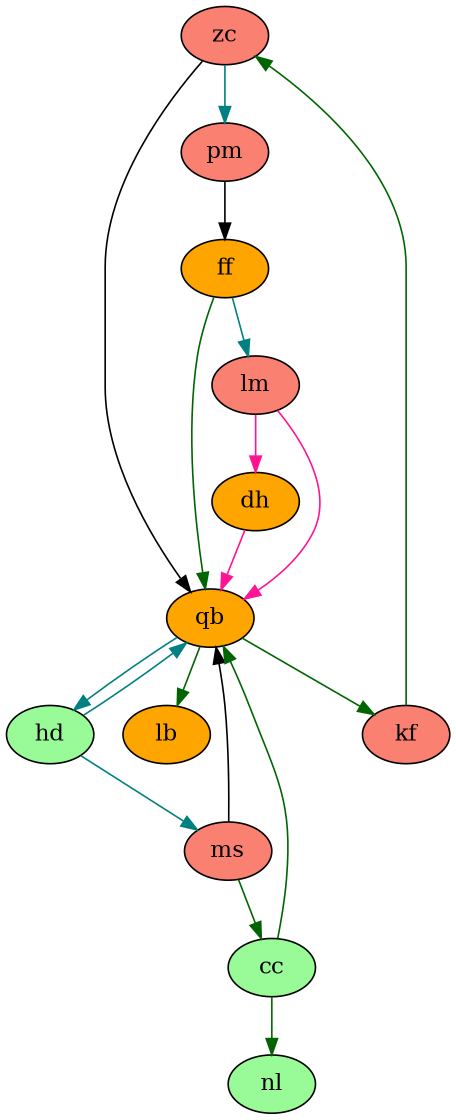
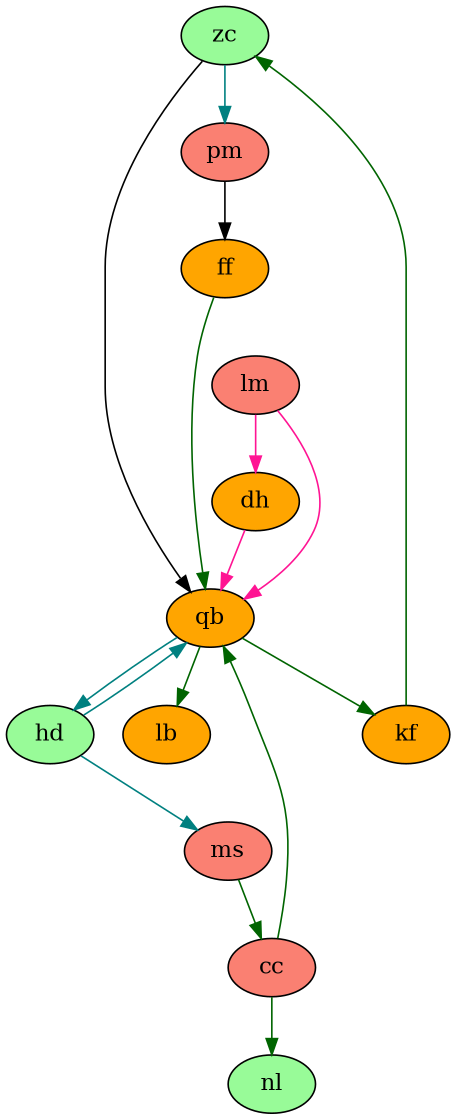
(225, 36) -> (225, 36)
(238, 319) -> none
(406, 735) -> (406, 735)
(227, 742) -> none
(272, 968) -> (272, 968)
